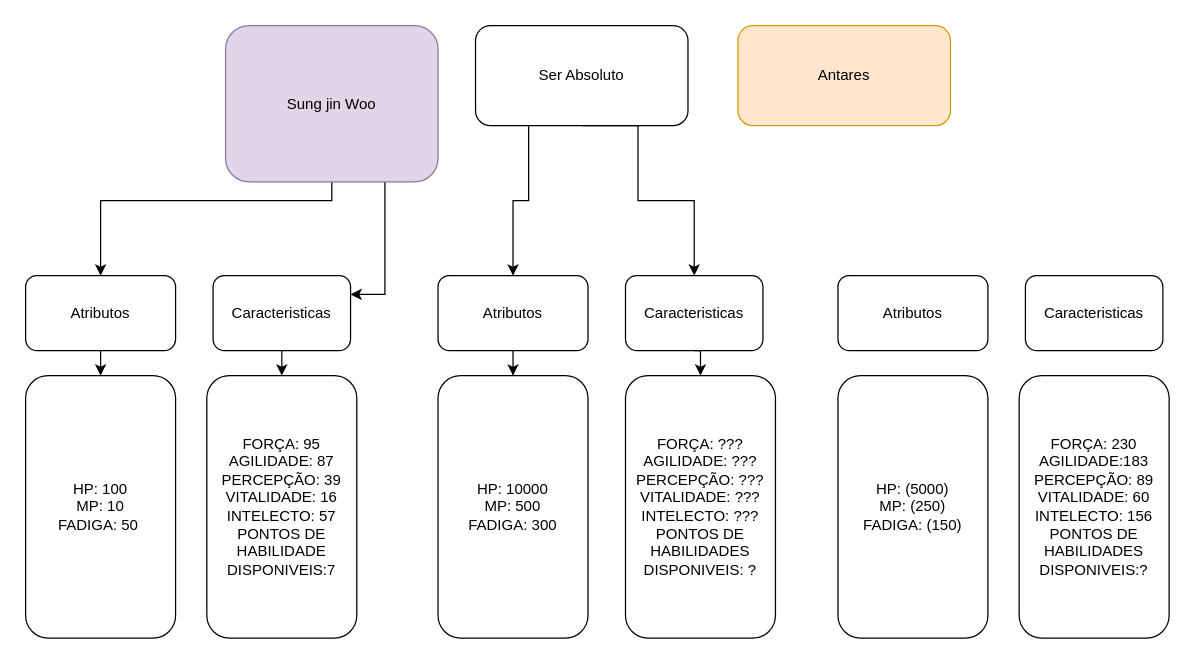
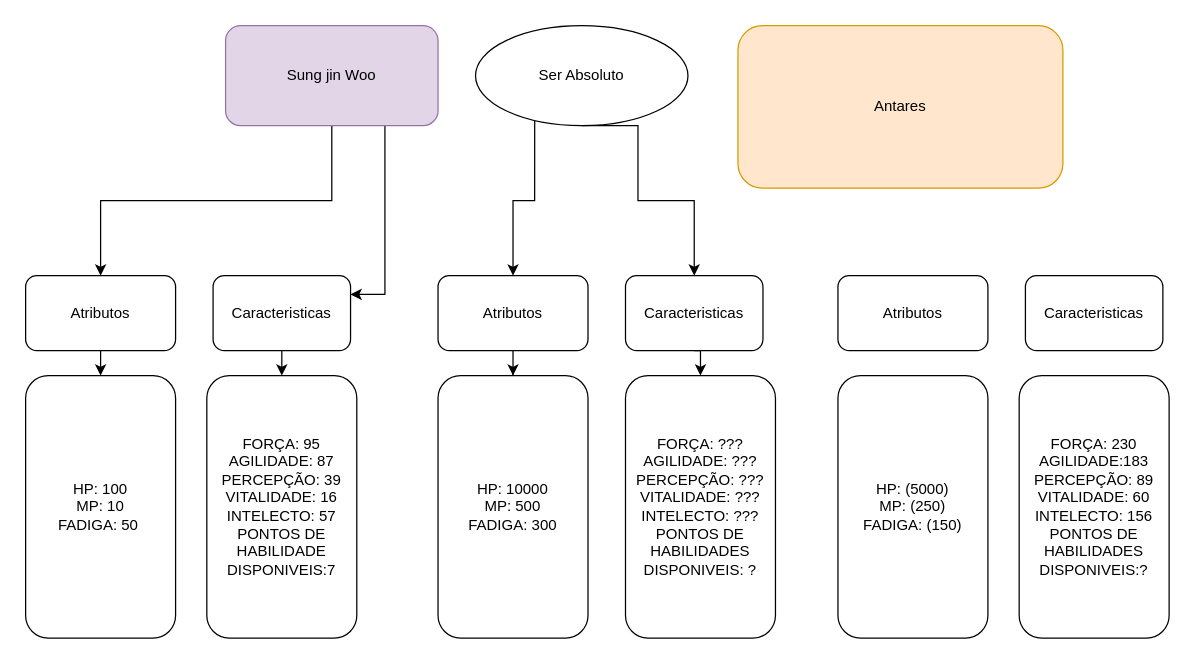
(582, 76) -> (582, 76)
(844, 76) -> (901, 107)
(332, 104) -> (332, 76)
